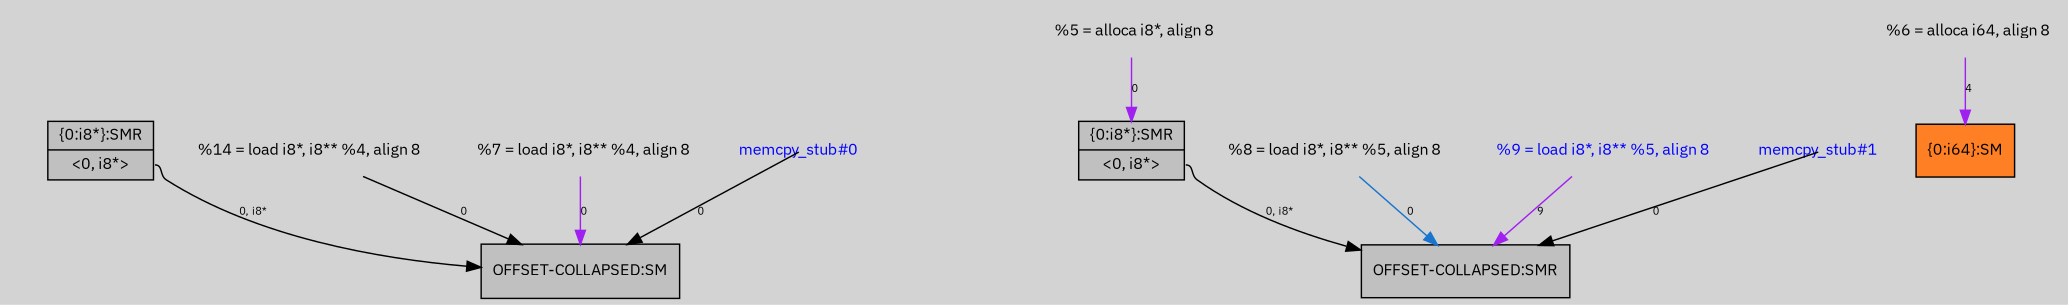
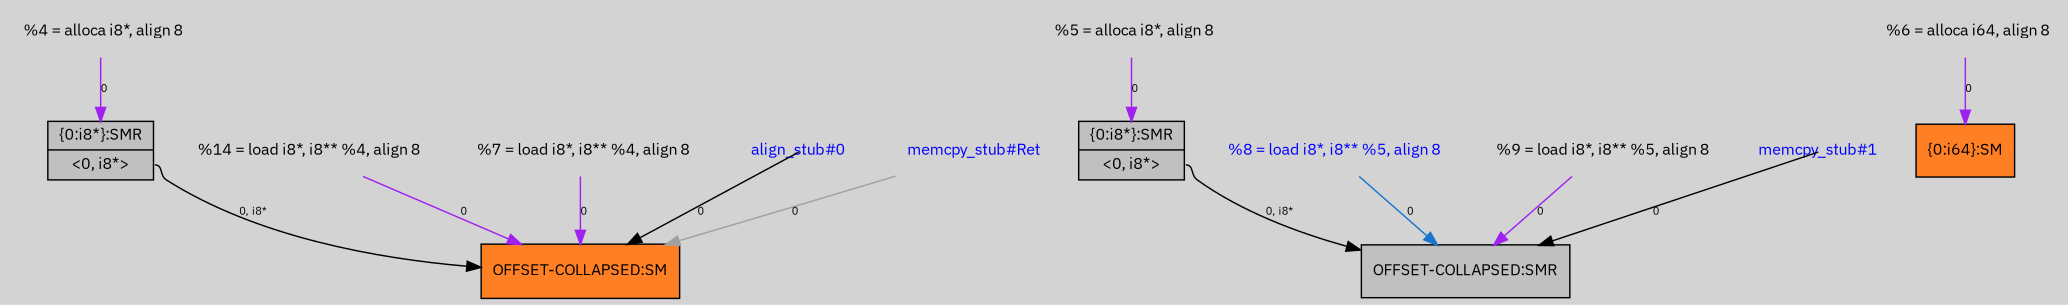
none -> (101, 31)
(1969, 89) -> (1969, 89)
(799, 151) -> (799, 151)
none -> (974, 151)
(1331, 151) -> (1331, 151)
(1600, 151) -> (1600, 151)
(436, 208) -> (436, 208)
(1541, 212) -> (1541, 212)
(580, 271) -> (580, 271)
